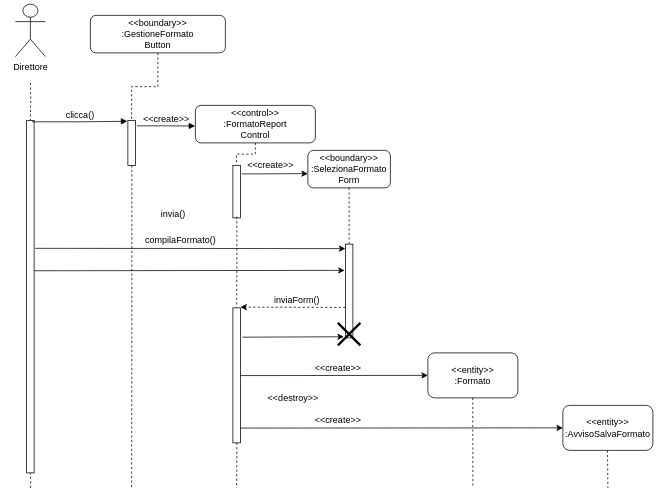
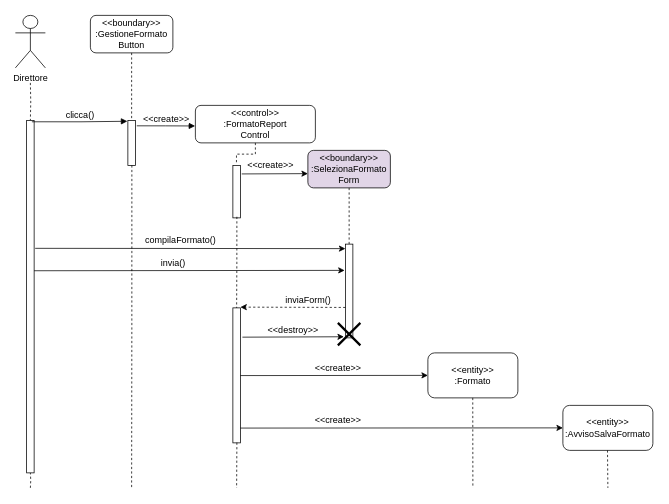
(30, 30) -> (30, 42)
(158, 34) -> (132, 34)
(349, 169) -> (349, 169)
(173, 214) -> (173, 263)
(297, 300) -> (308, 300)
(293, 398) -> (293, 330)
